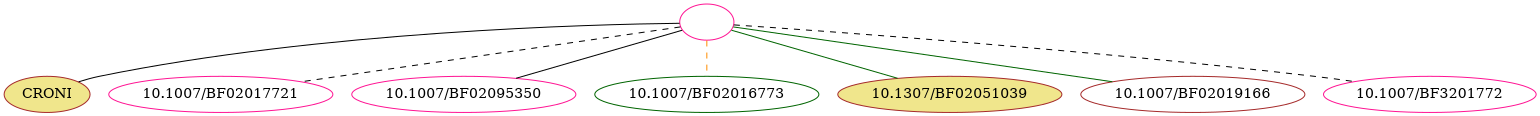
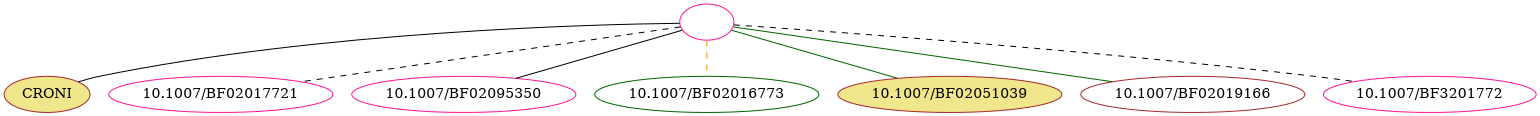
(950, 94) -> (950, 94)
